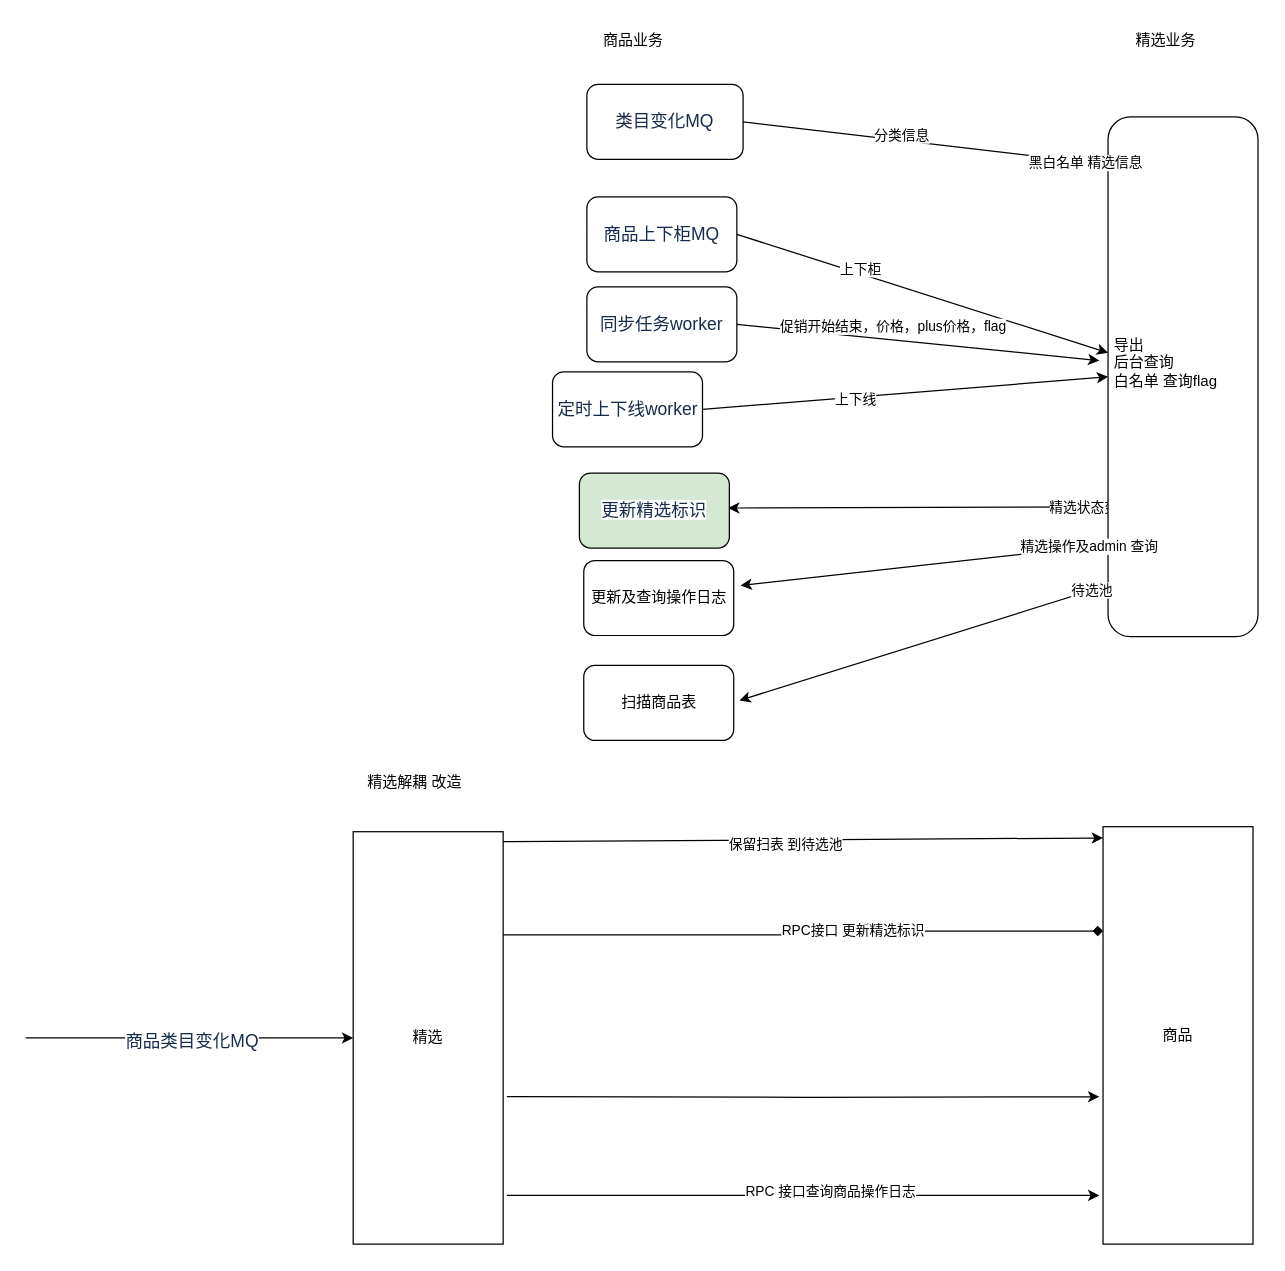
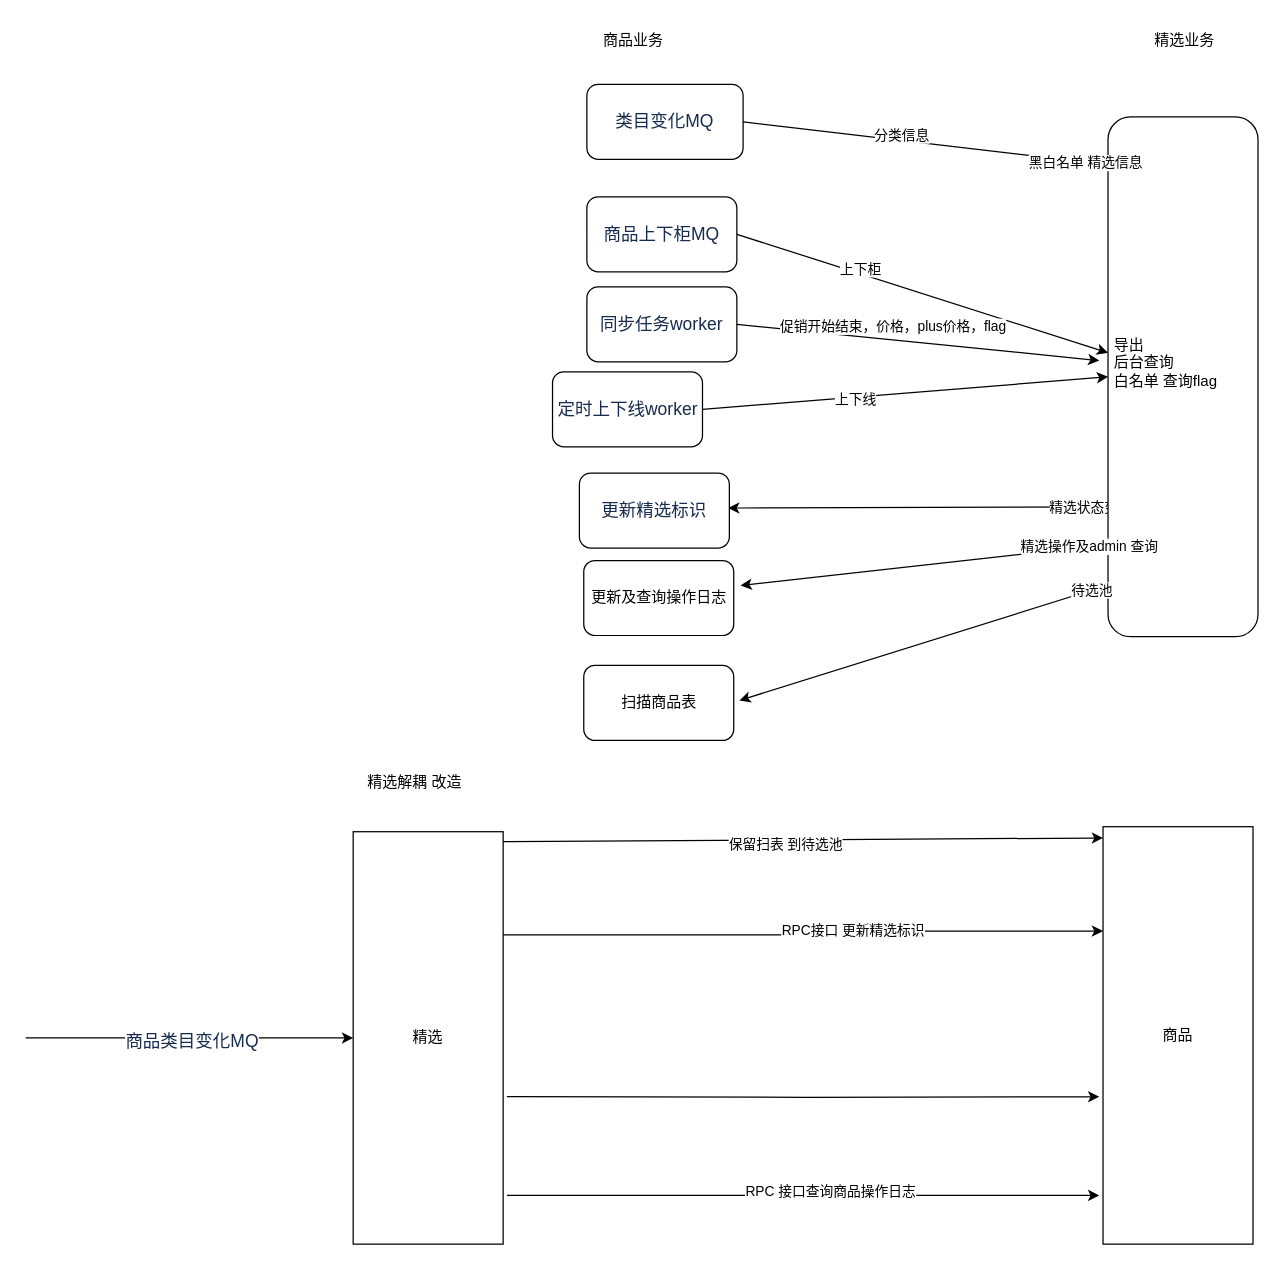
(1166, 41) -> (1185, 41)
(654, 511) -> (654, 511)
(1092, 931) -> (1093, 931)
